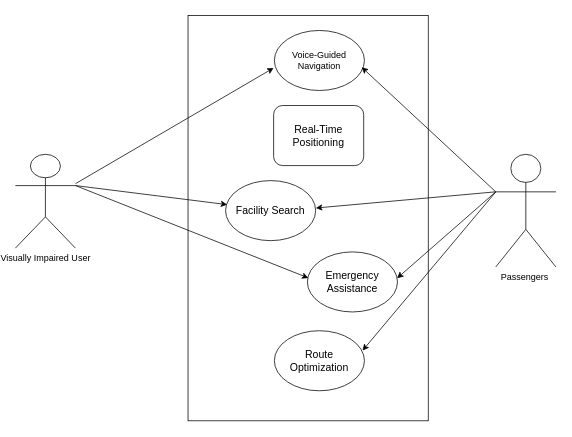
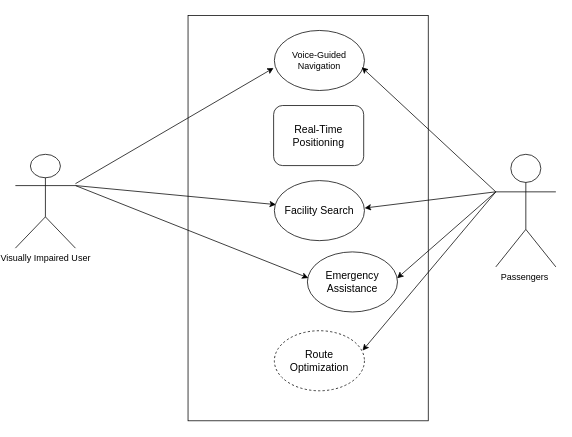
(270, 210) -> (319, 210)
(319, 360) -> (319, 360)
